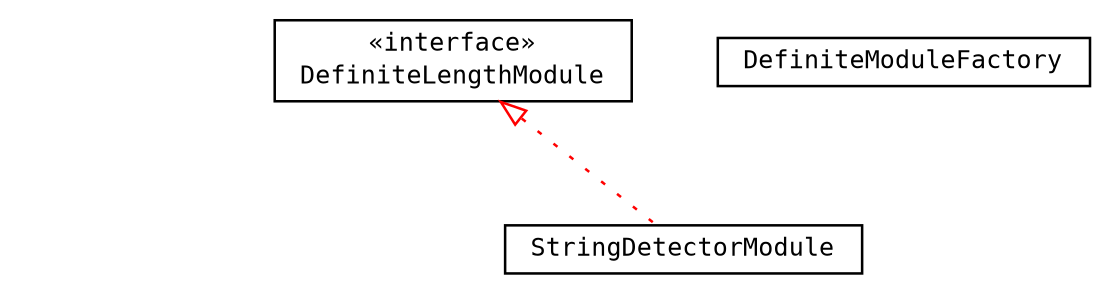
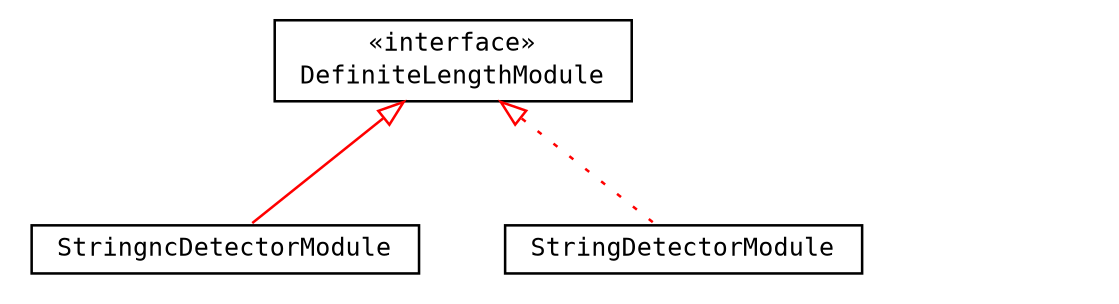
(903, 61) -> none
none -> (224, 248)
